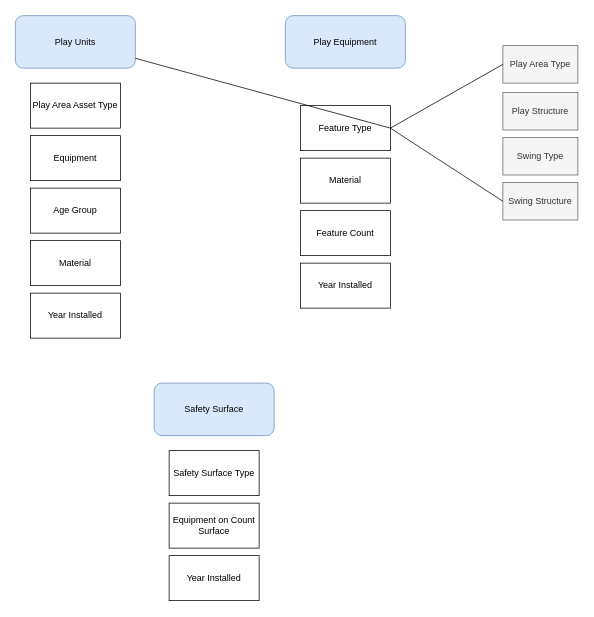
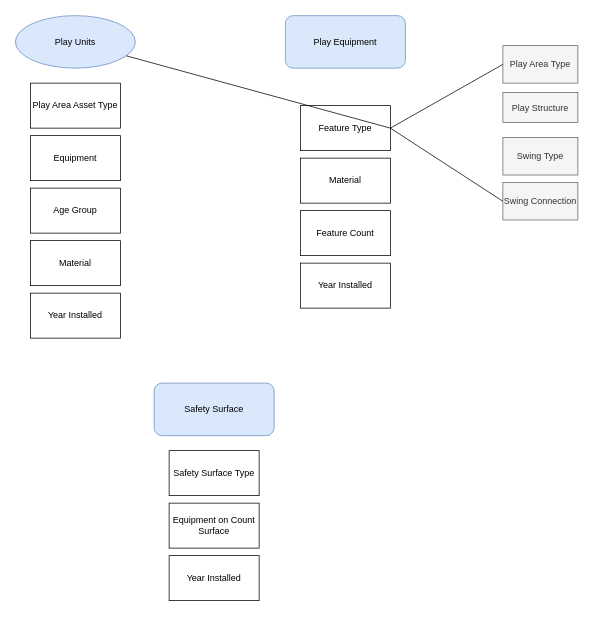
(75, 42) -> (75, 42)
(540, 111) -> (540, 107)
(540, 201) -> (540, 201)
